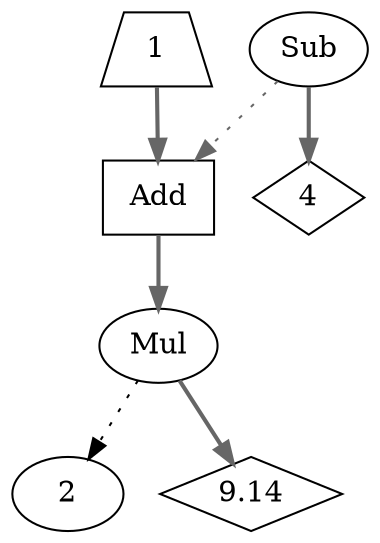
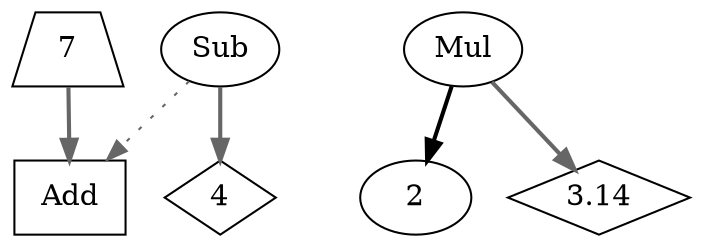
(156, 49) -> (68, 49)
(158, 262) -> none
(119, 411) -> (443, 114)
(251, 494) -> (599, 198)
